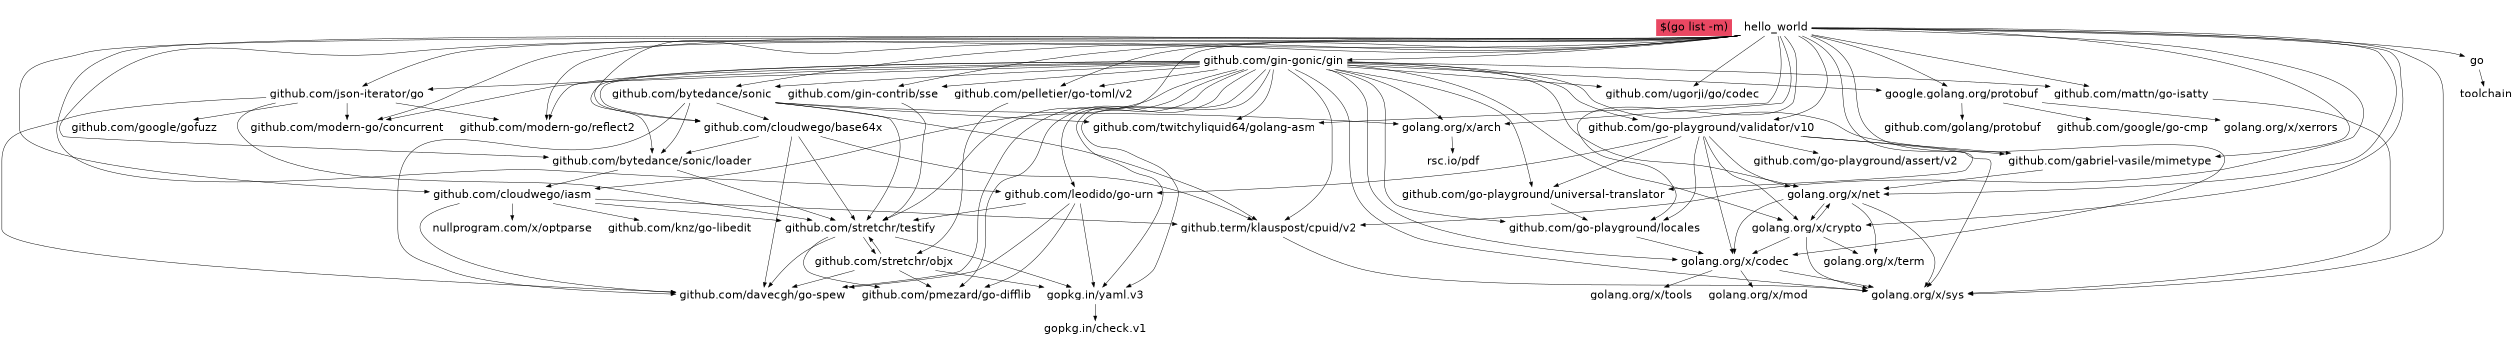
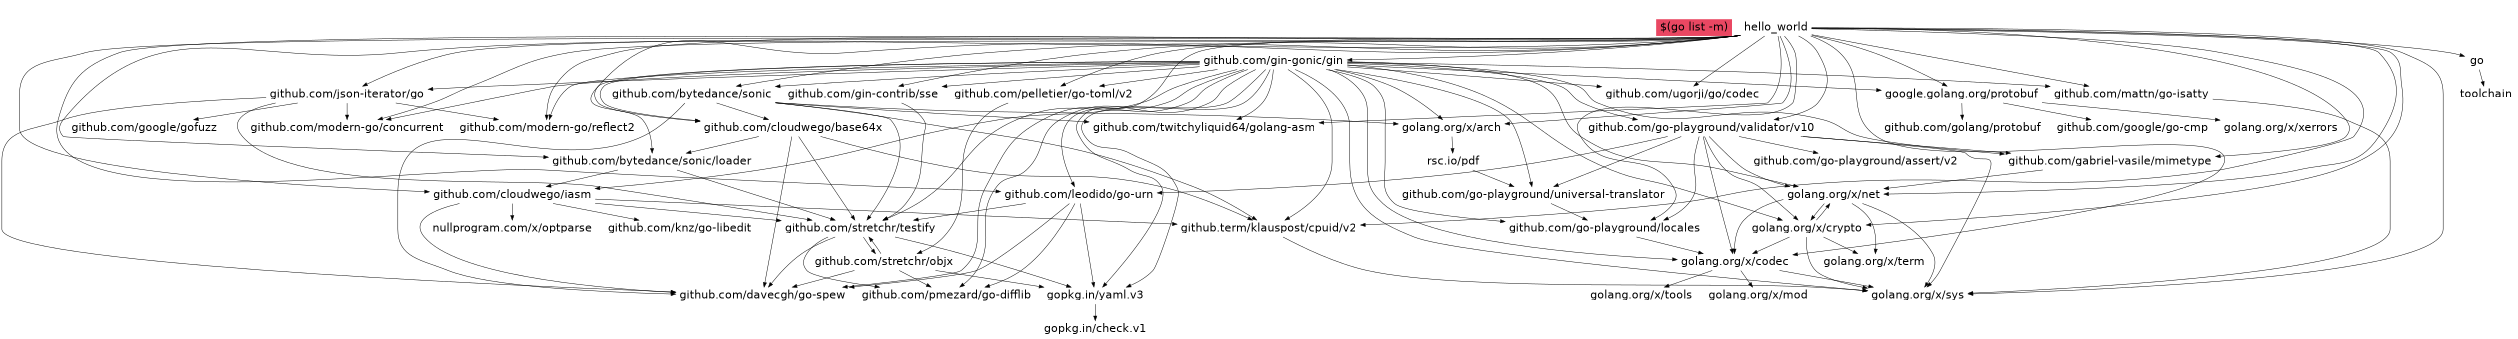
(681, 128) -> none
(1946, 173) -> (1491, 177)
